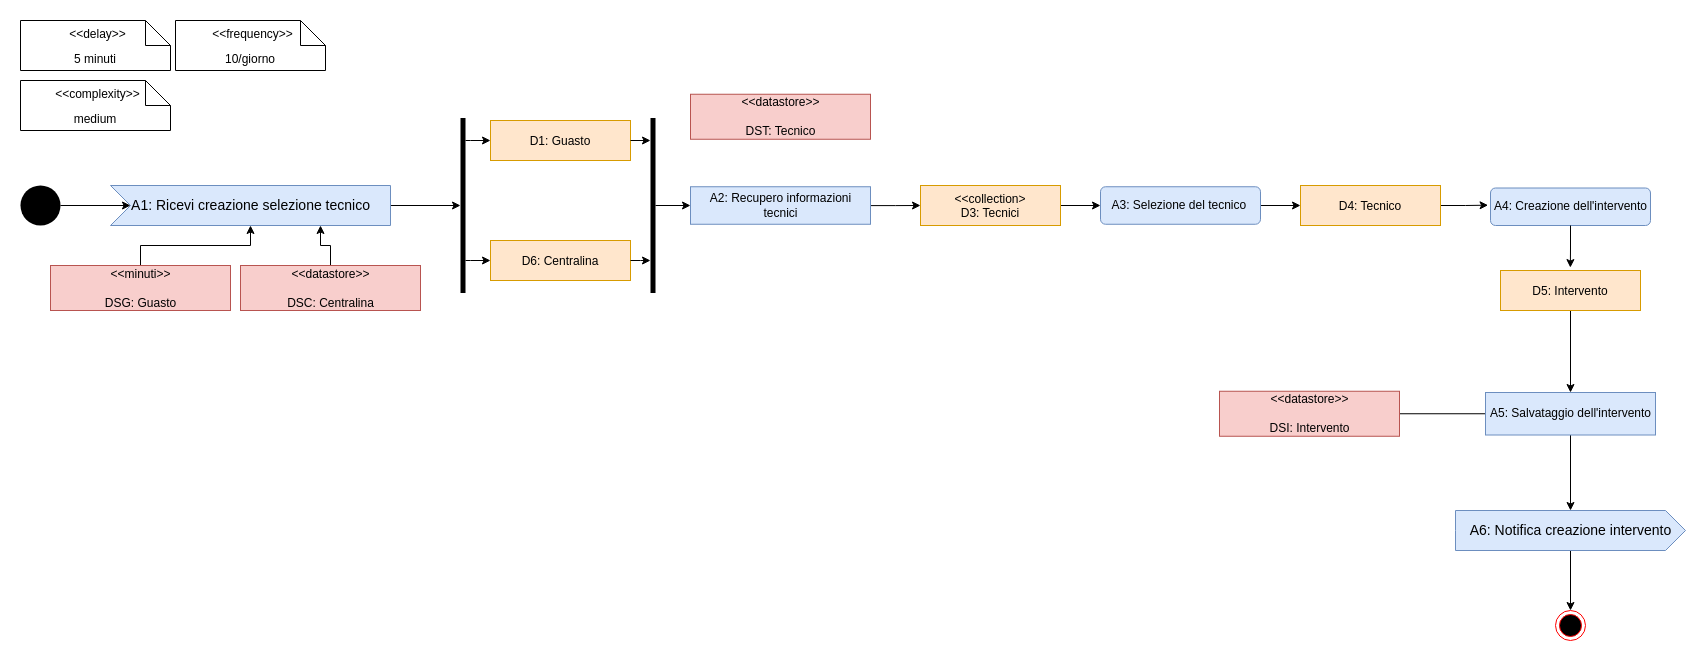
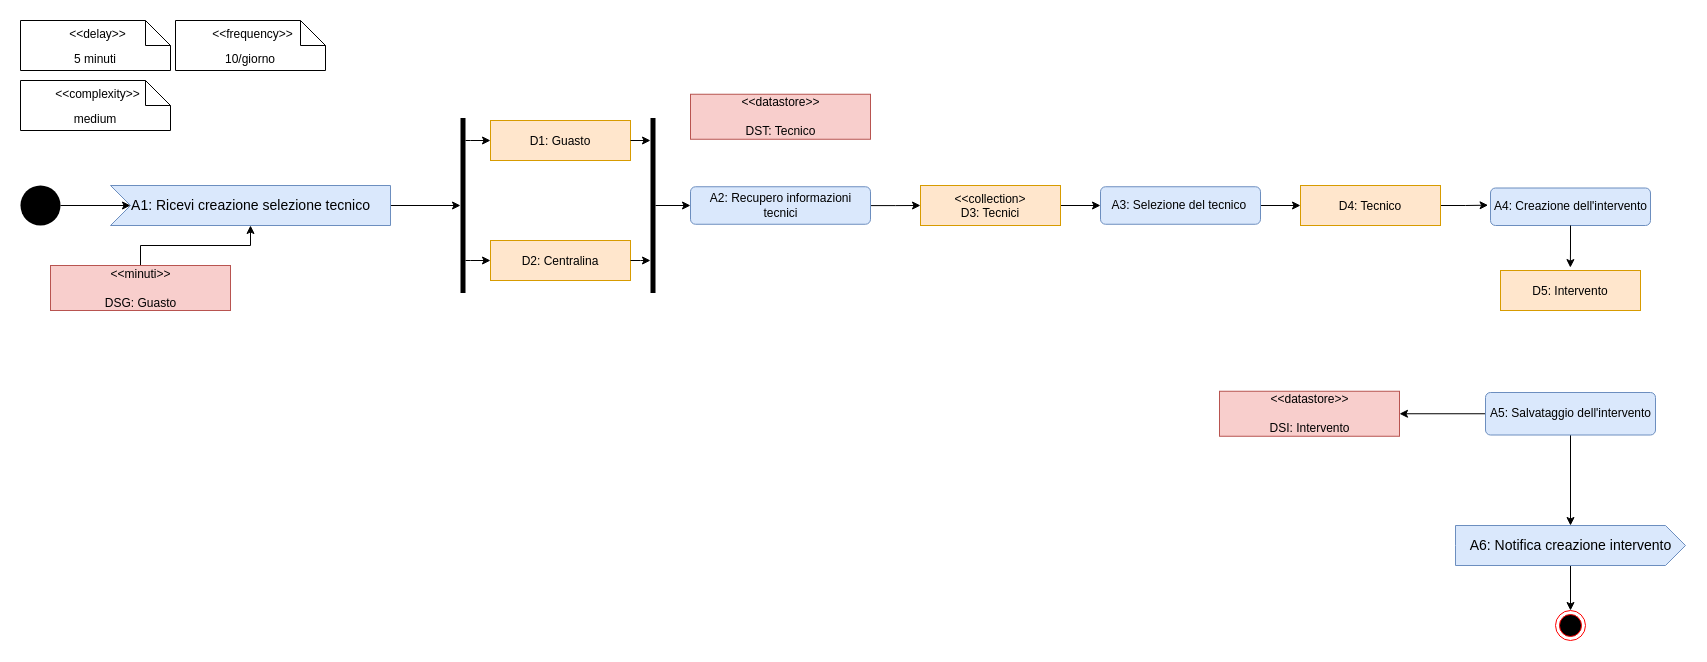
(781, 206) -> (781, 206)
(330, 246) -> none
(560, 261) -> (560, 261)
(331, 288) -> none
(1571, 348) -> none
(1405, 414) -> (1408, 414)
(1571, 414) -> (1571, 414)
(1571, 531) -> (1571, 546)
